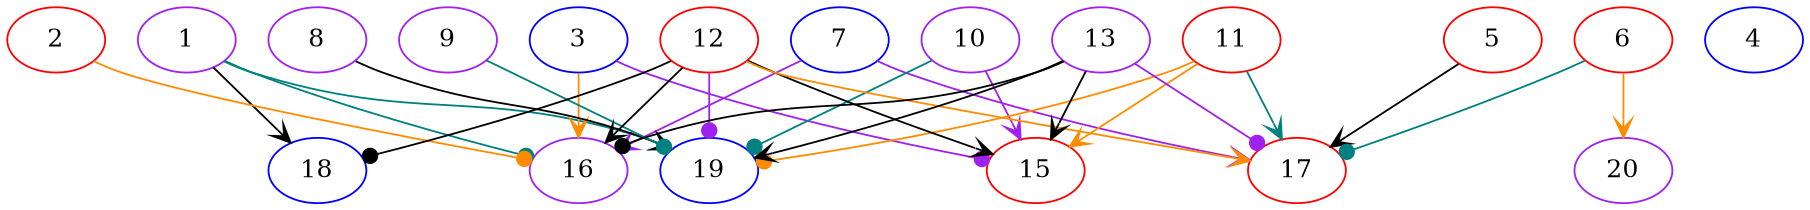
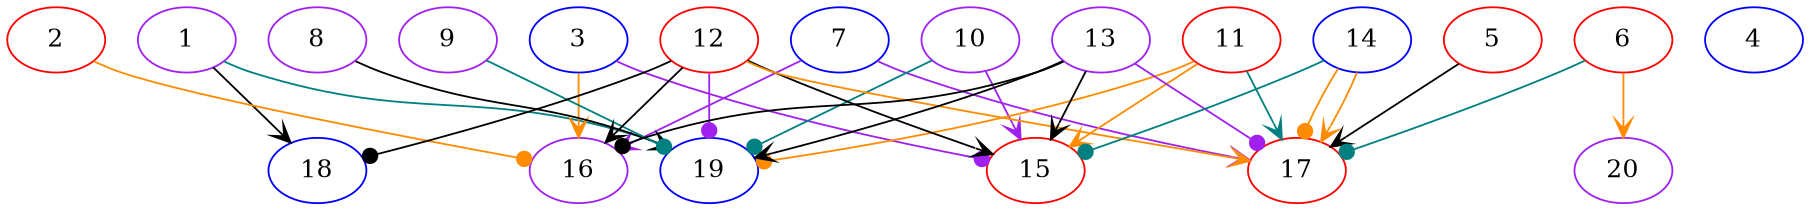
none -> (1362, 40)
(370, 113) -> none
